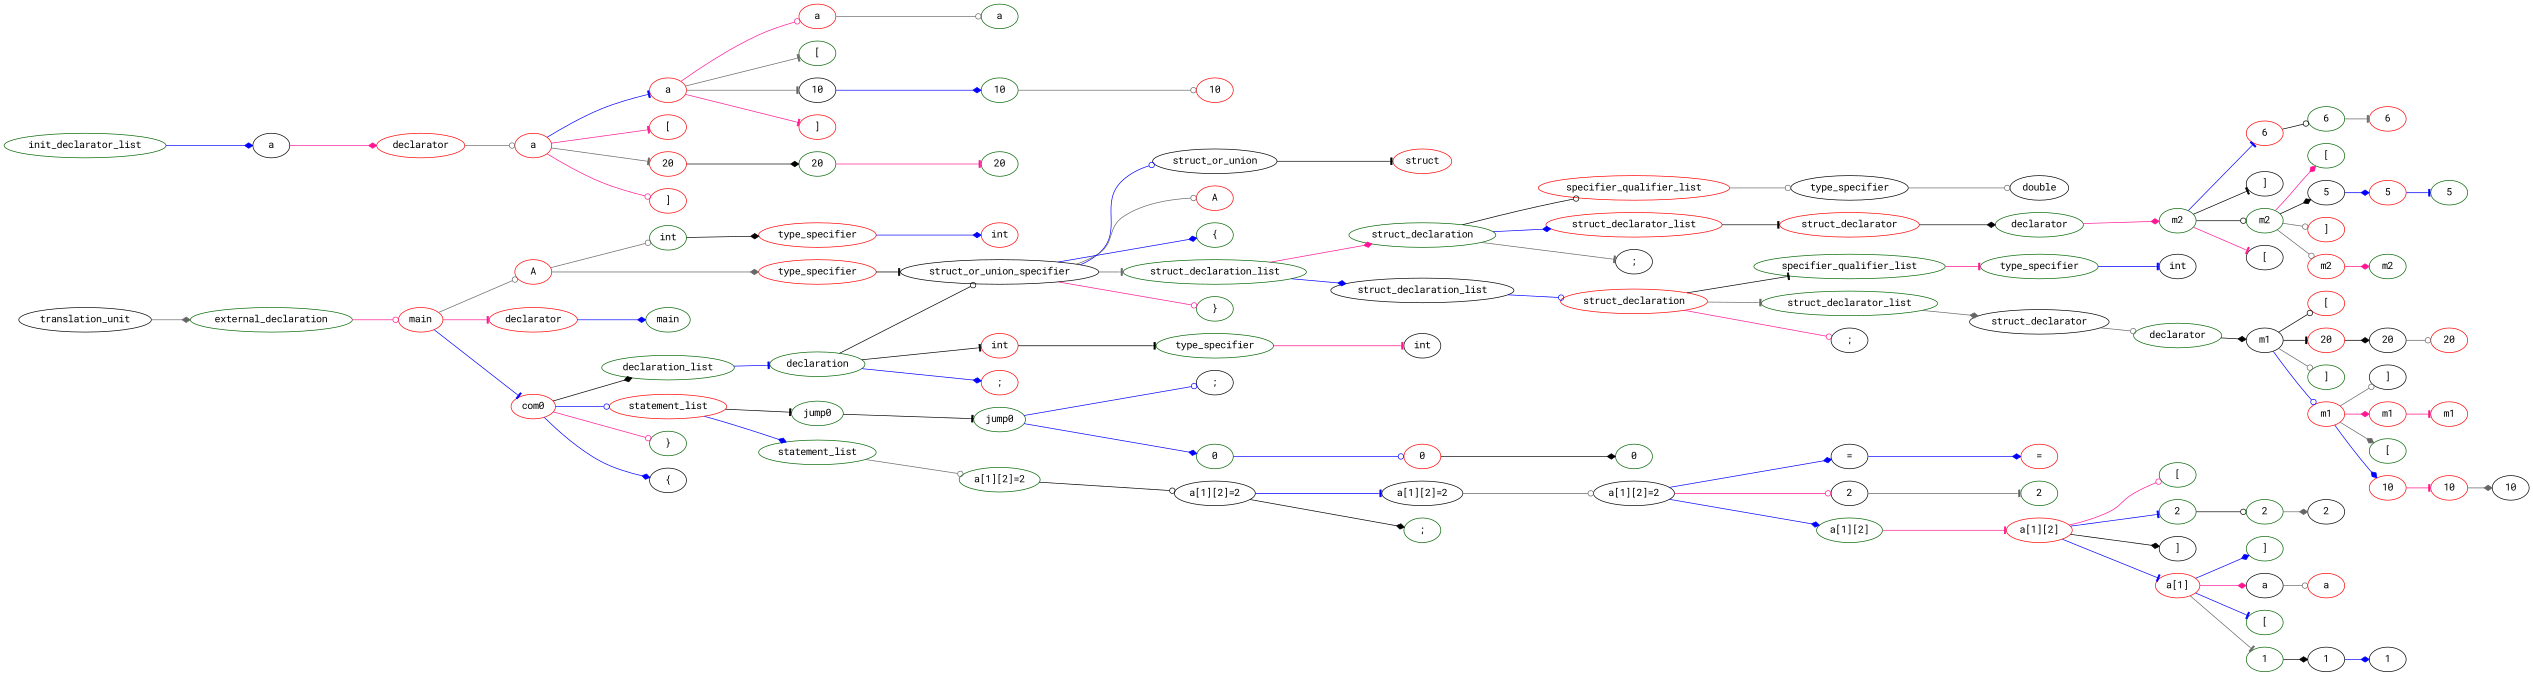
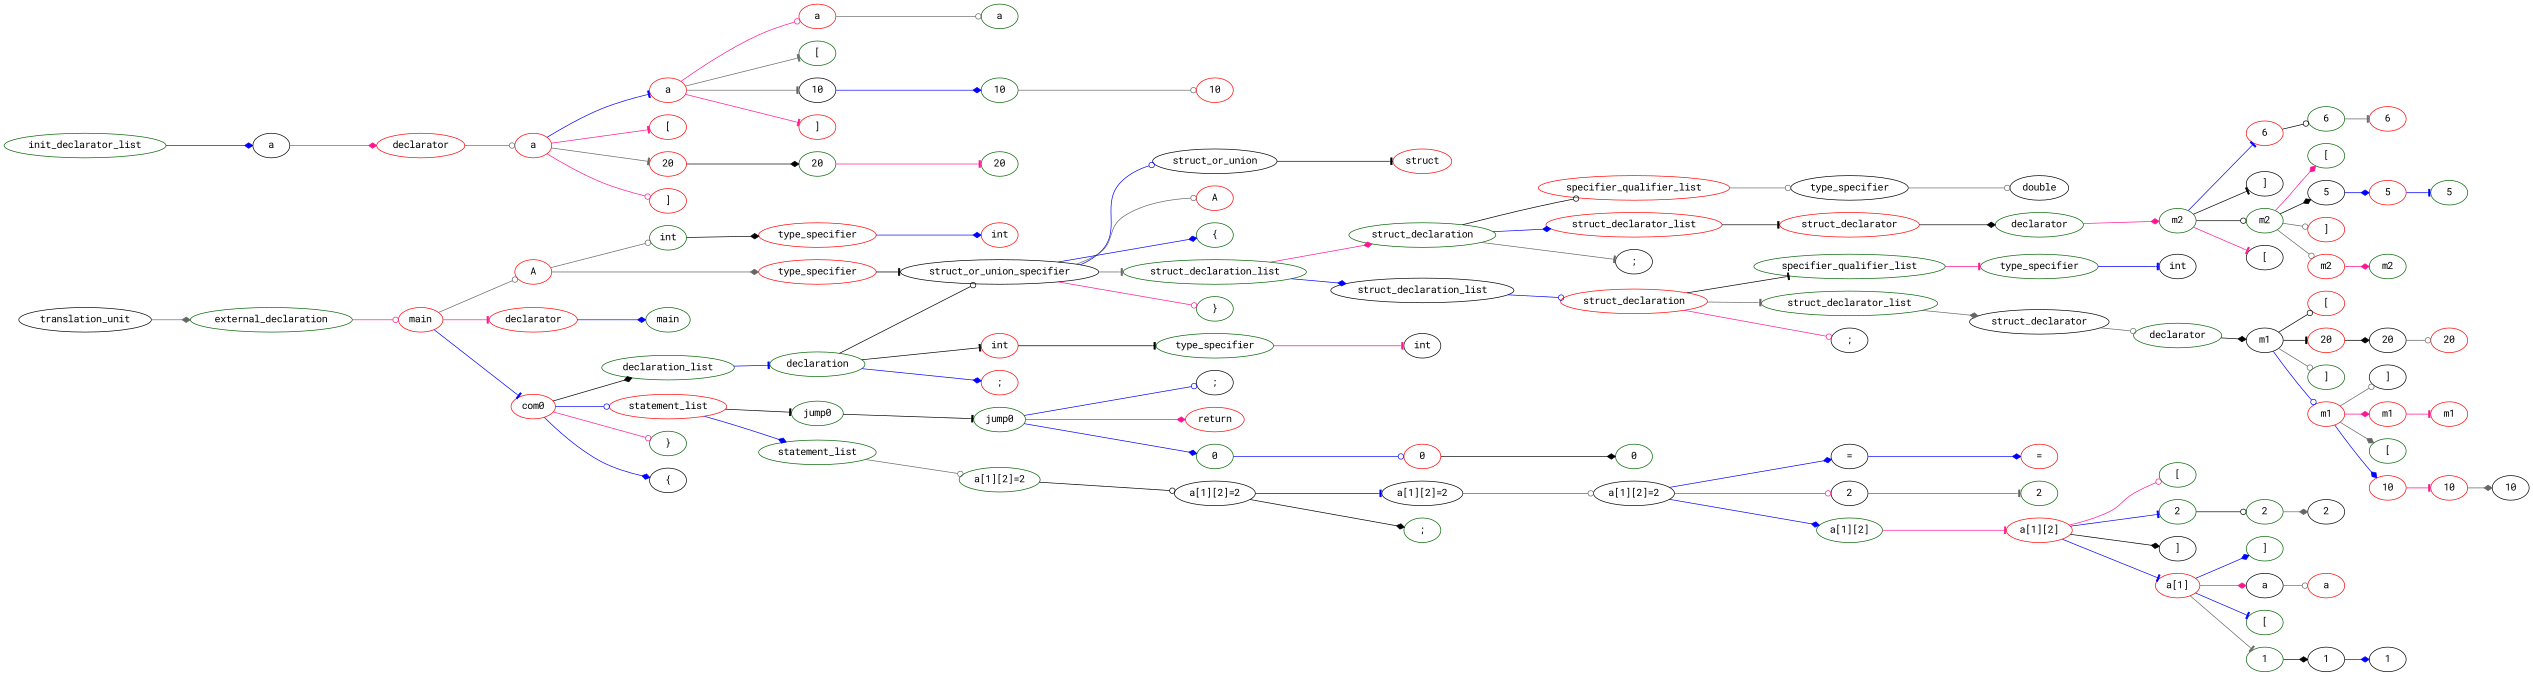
none -> (1215, 420)
